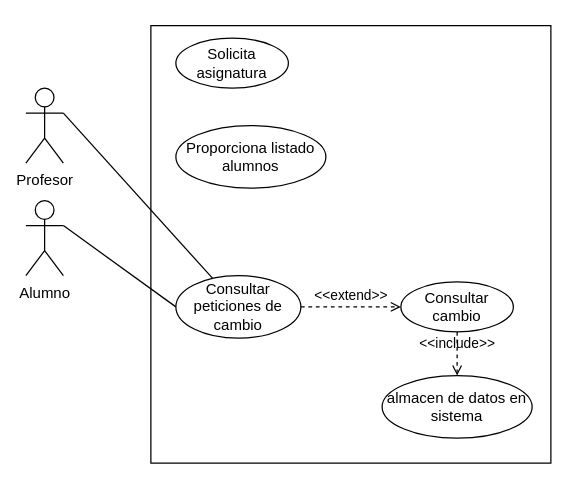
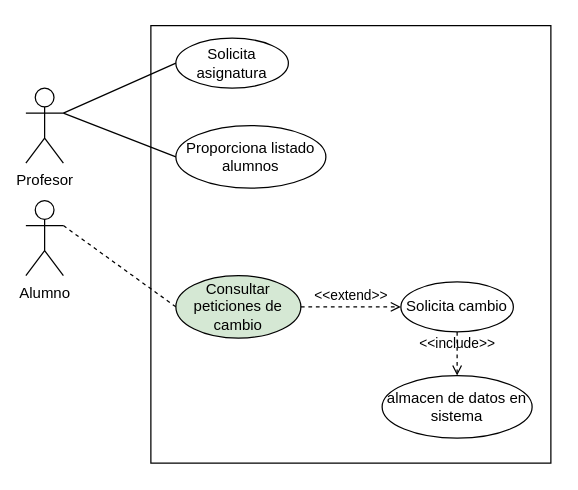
none -> (120, 88)
(138, 196) -> (120, 135)
(119, 266) -> (119, 266)
(238, 307) -> (238, 307)
(457, 307) -> (457, 307)
